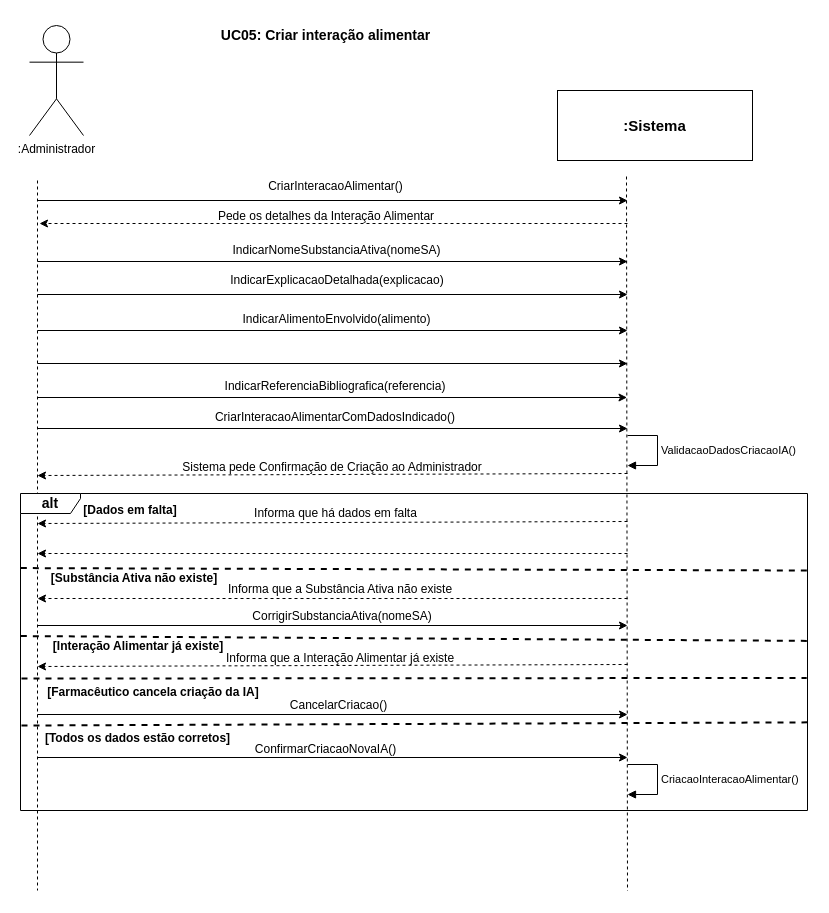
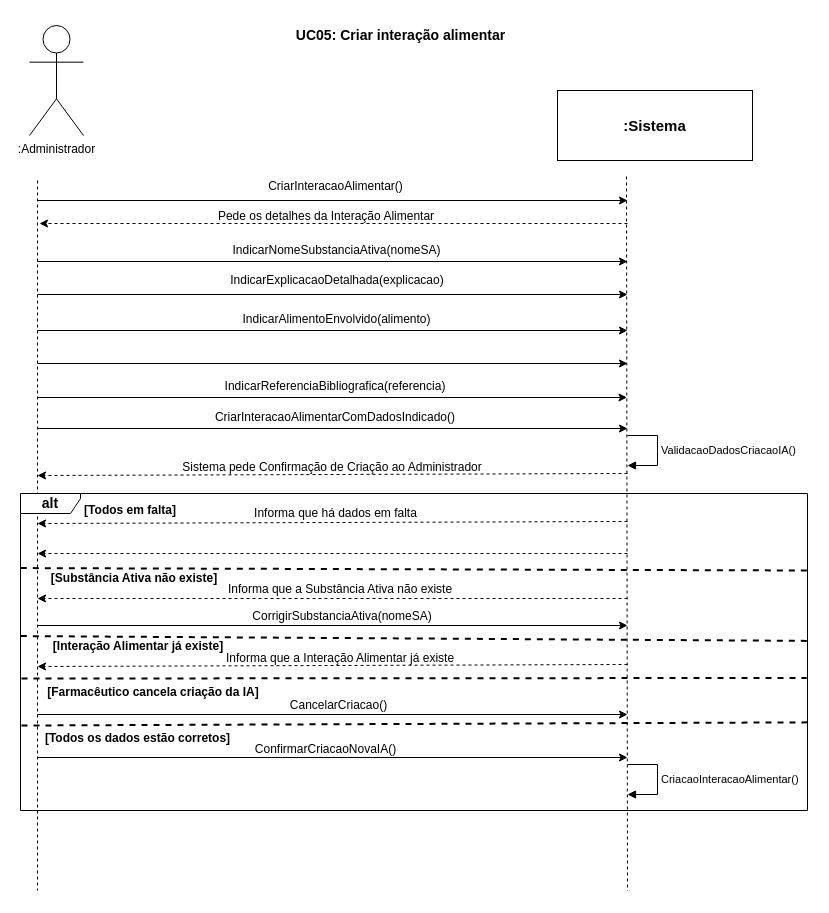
(326, 36) -> (401, 36)
(131, 511) -> (131, 511)
